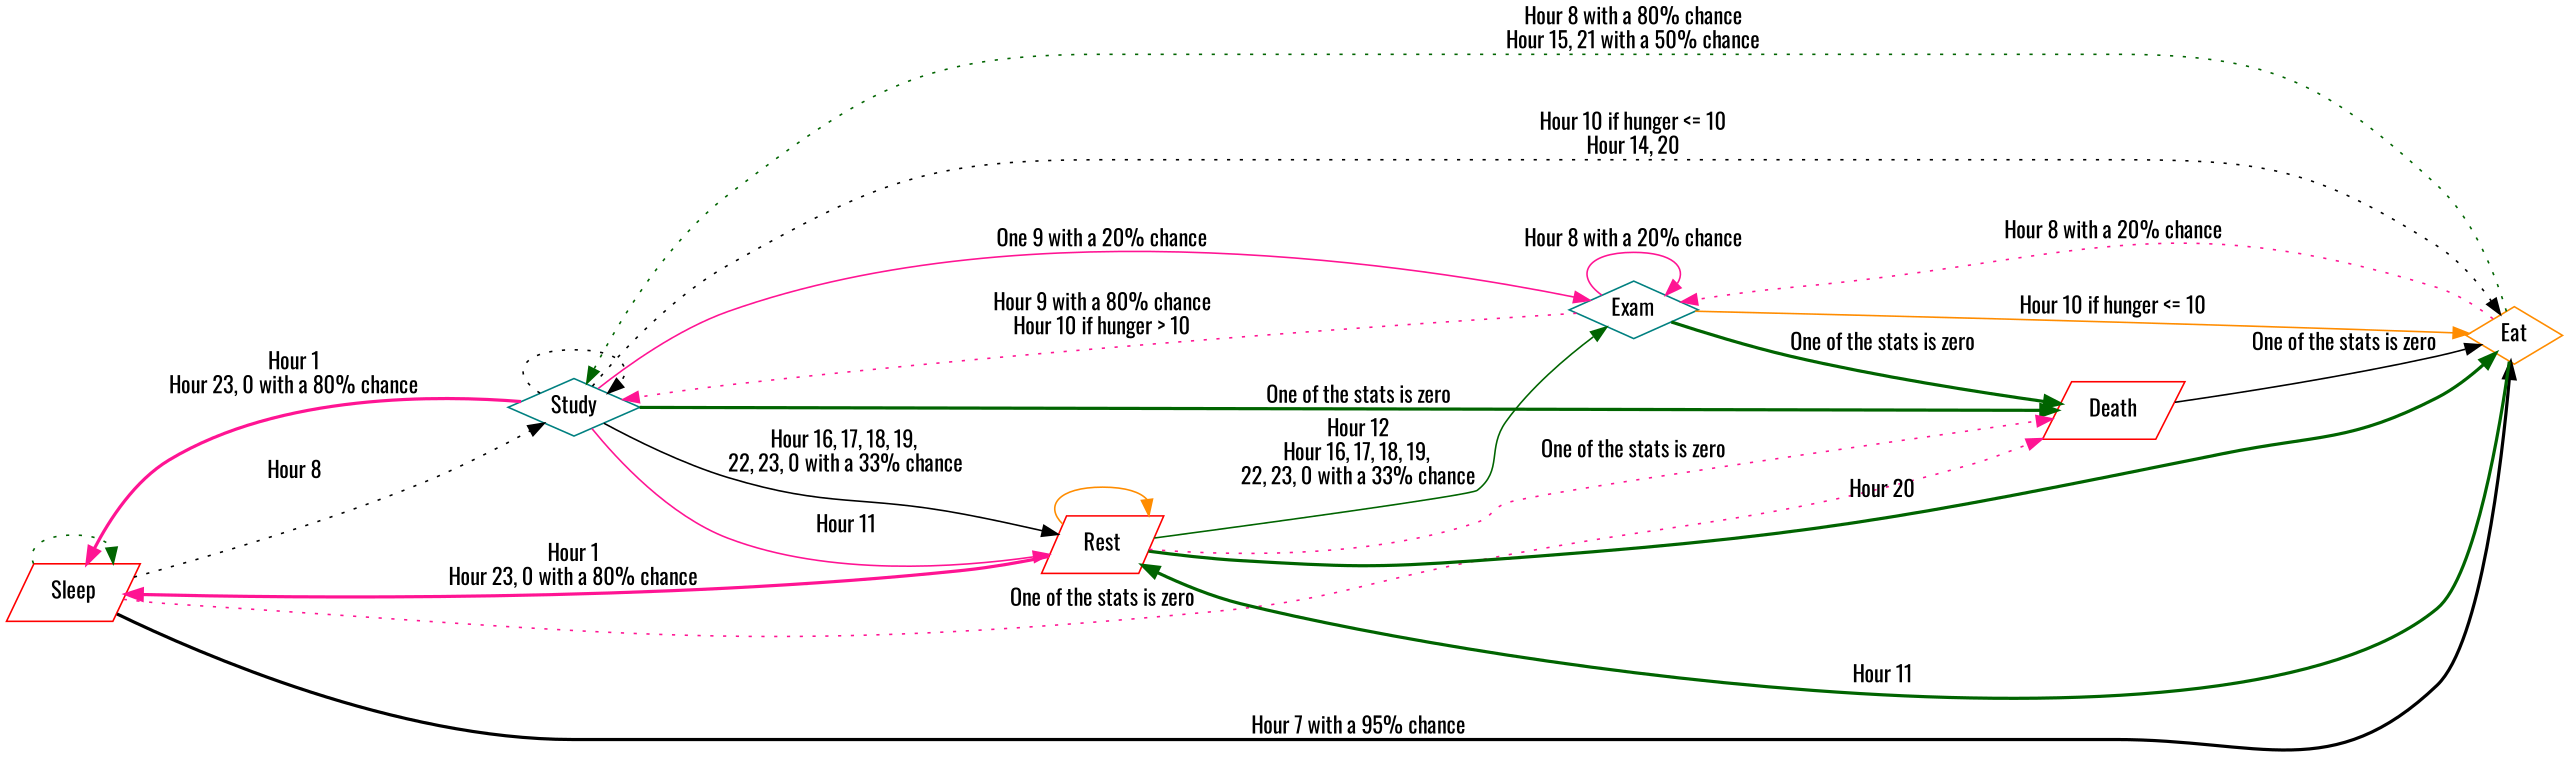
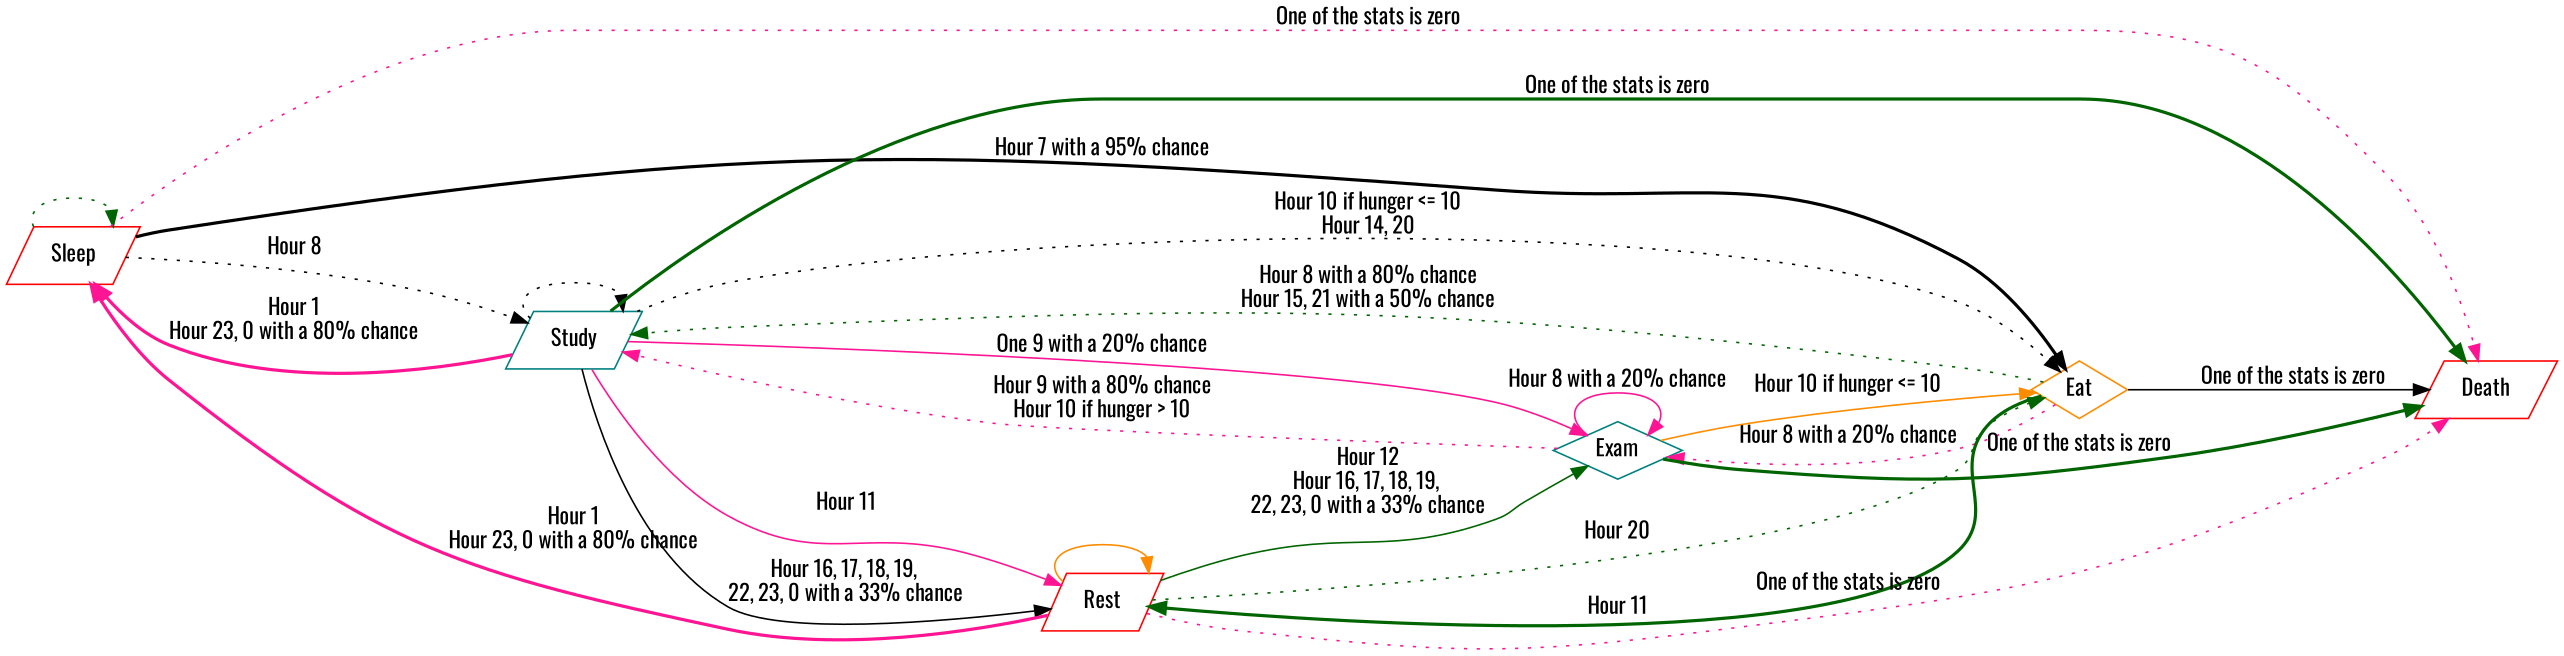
(2321, 379) -> (2271, 390)
(574, 407) -> (574, 340)
(1828, 526) -> (1612, 559)
